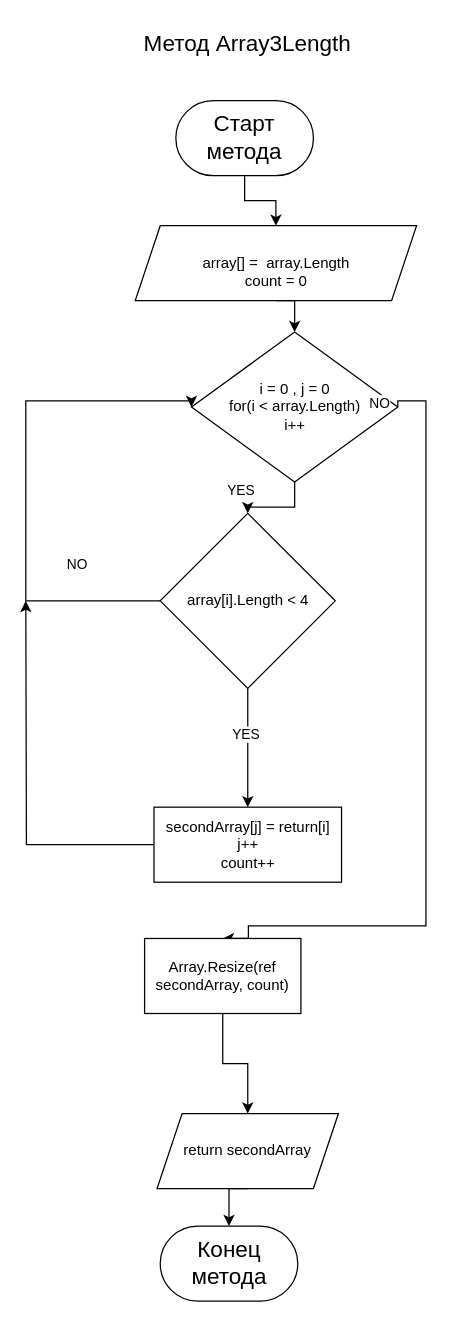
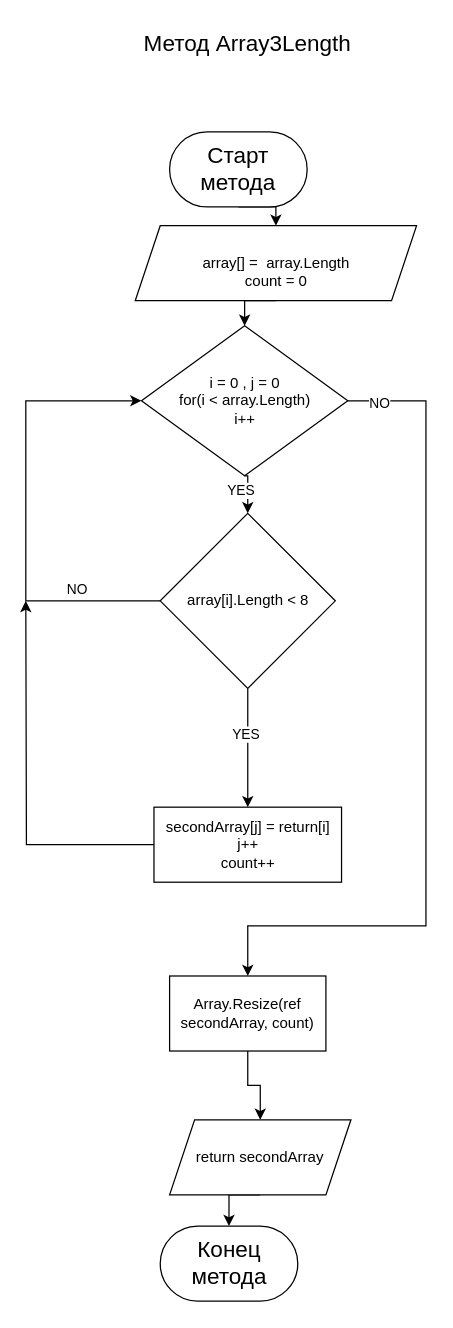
(244, 138) -> (238, 169)
(294, 407) -> (244, 401)
(248, 601) -> (248, 601)
(223, 976) -> (248, 1013)
(248, 1151) -> (260, 1157)
